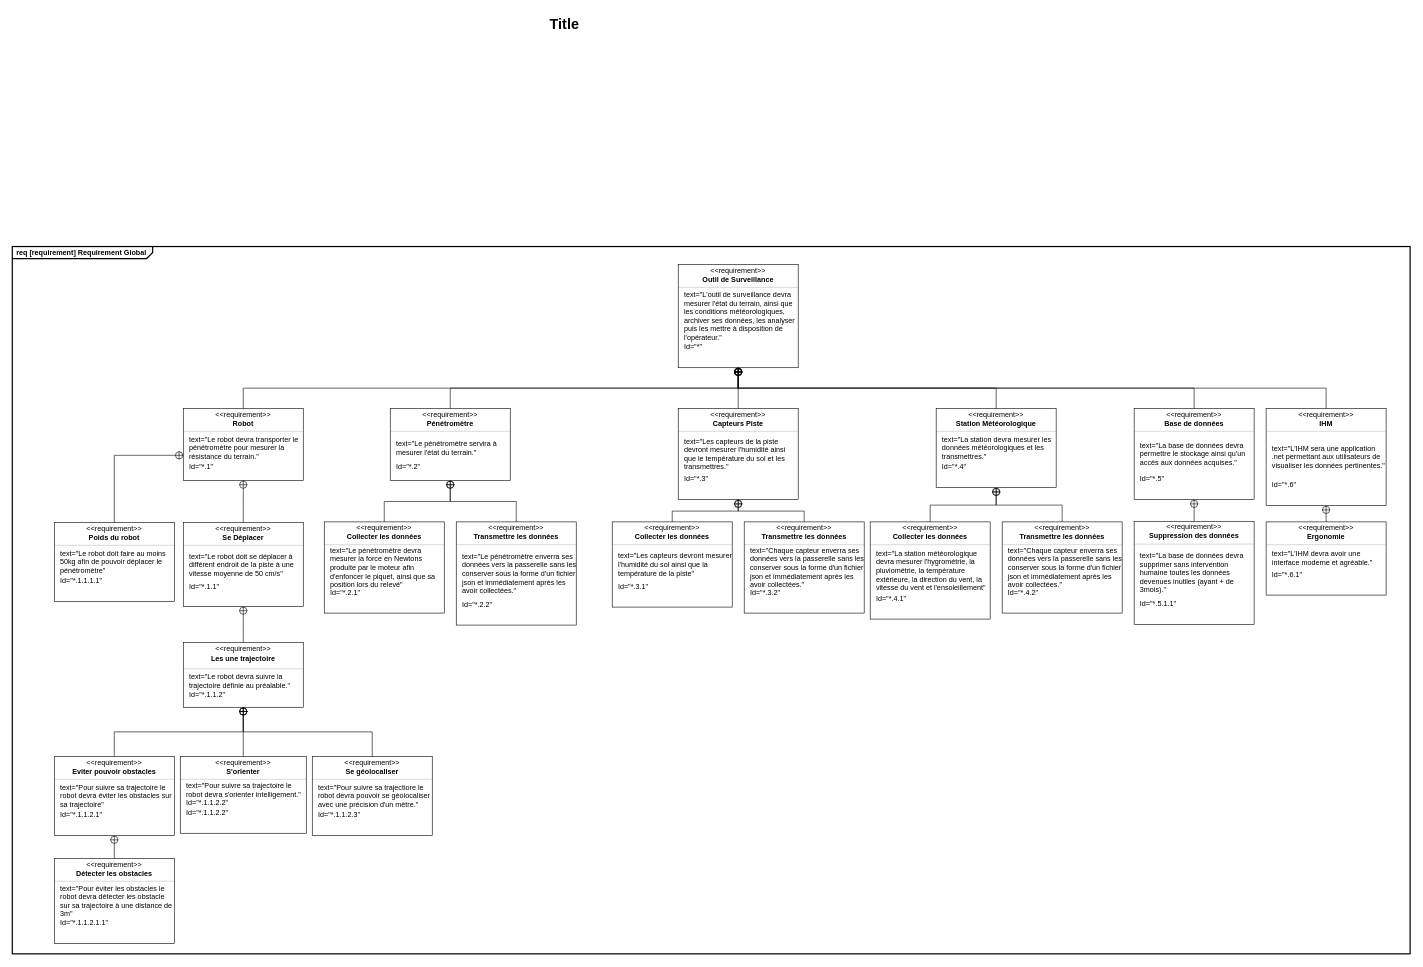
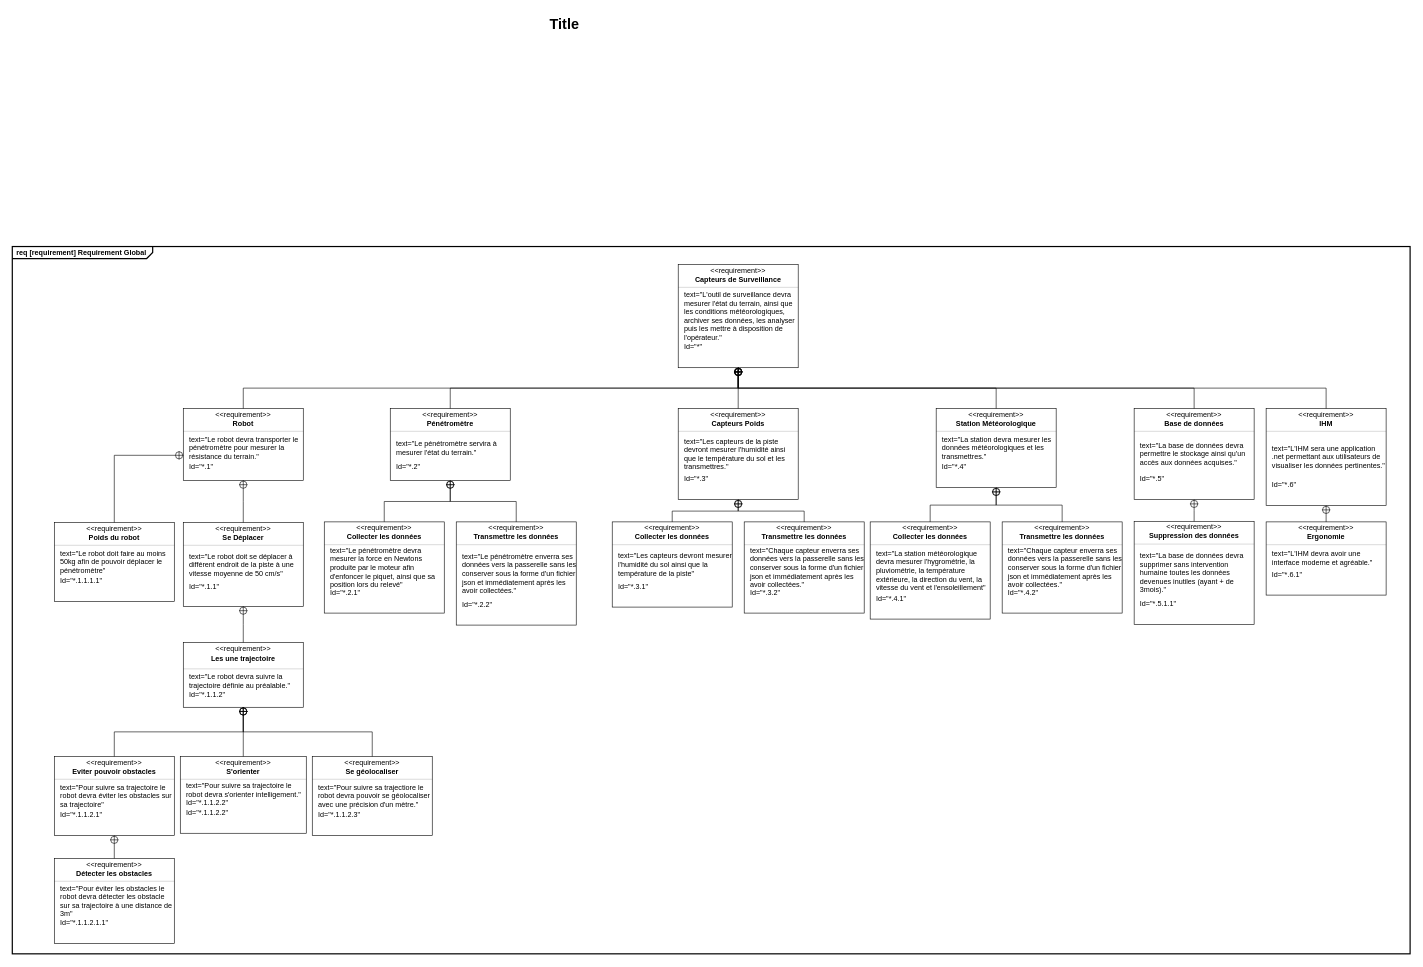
(738, 279) -> (738, 279)
(738, 423) -> (738, 423)
